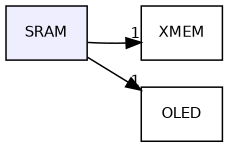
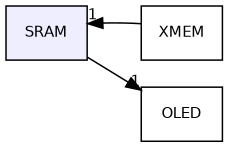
(107, 43) -> (122, 23)
